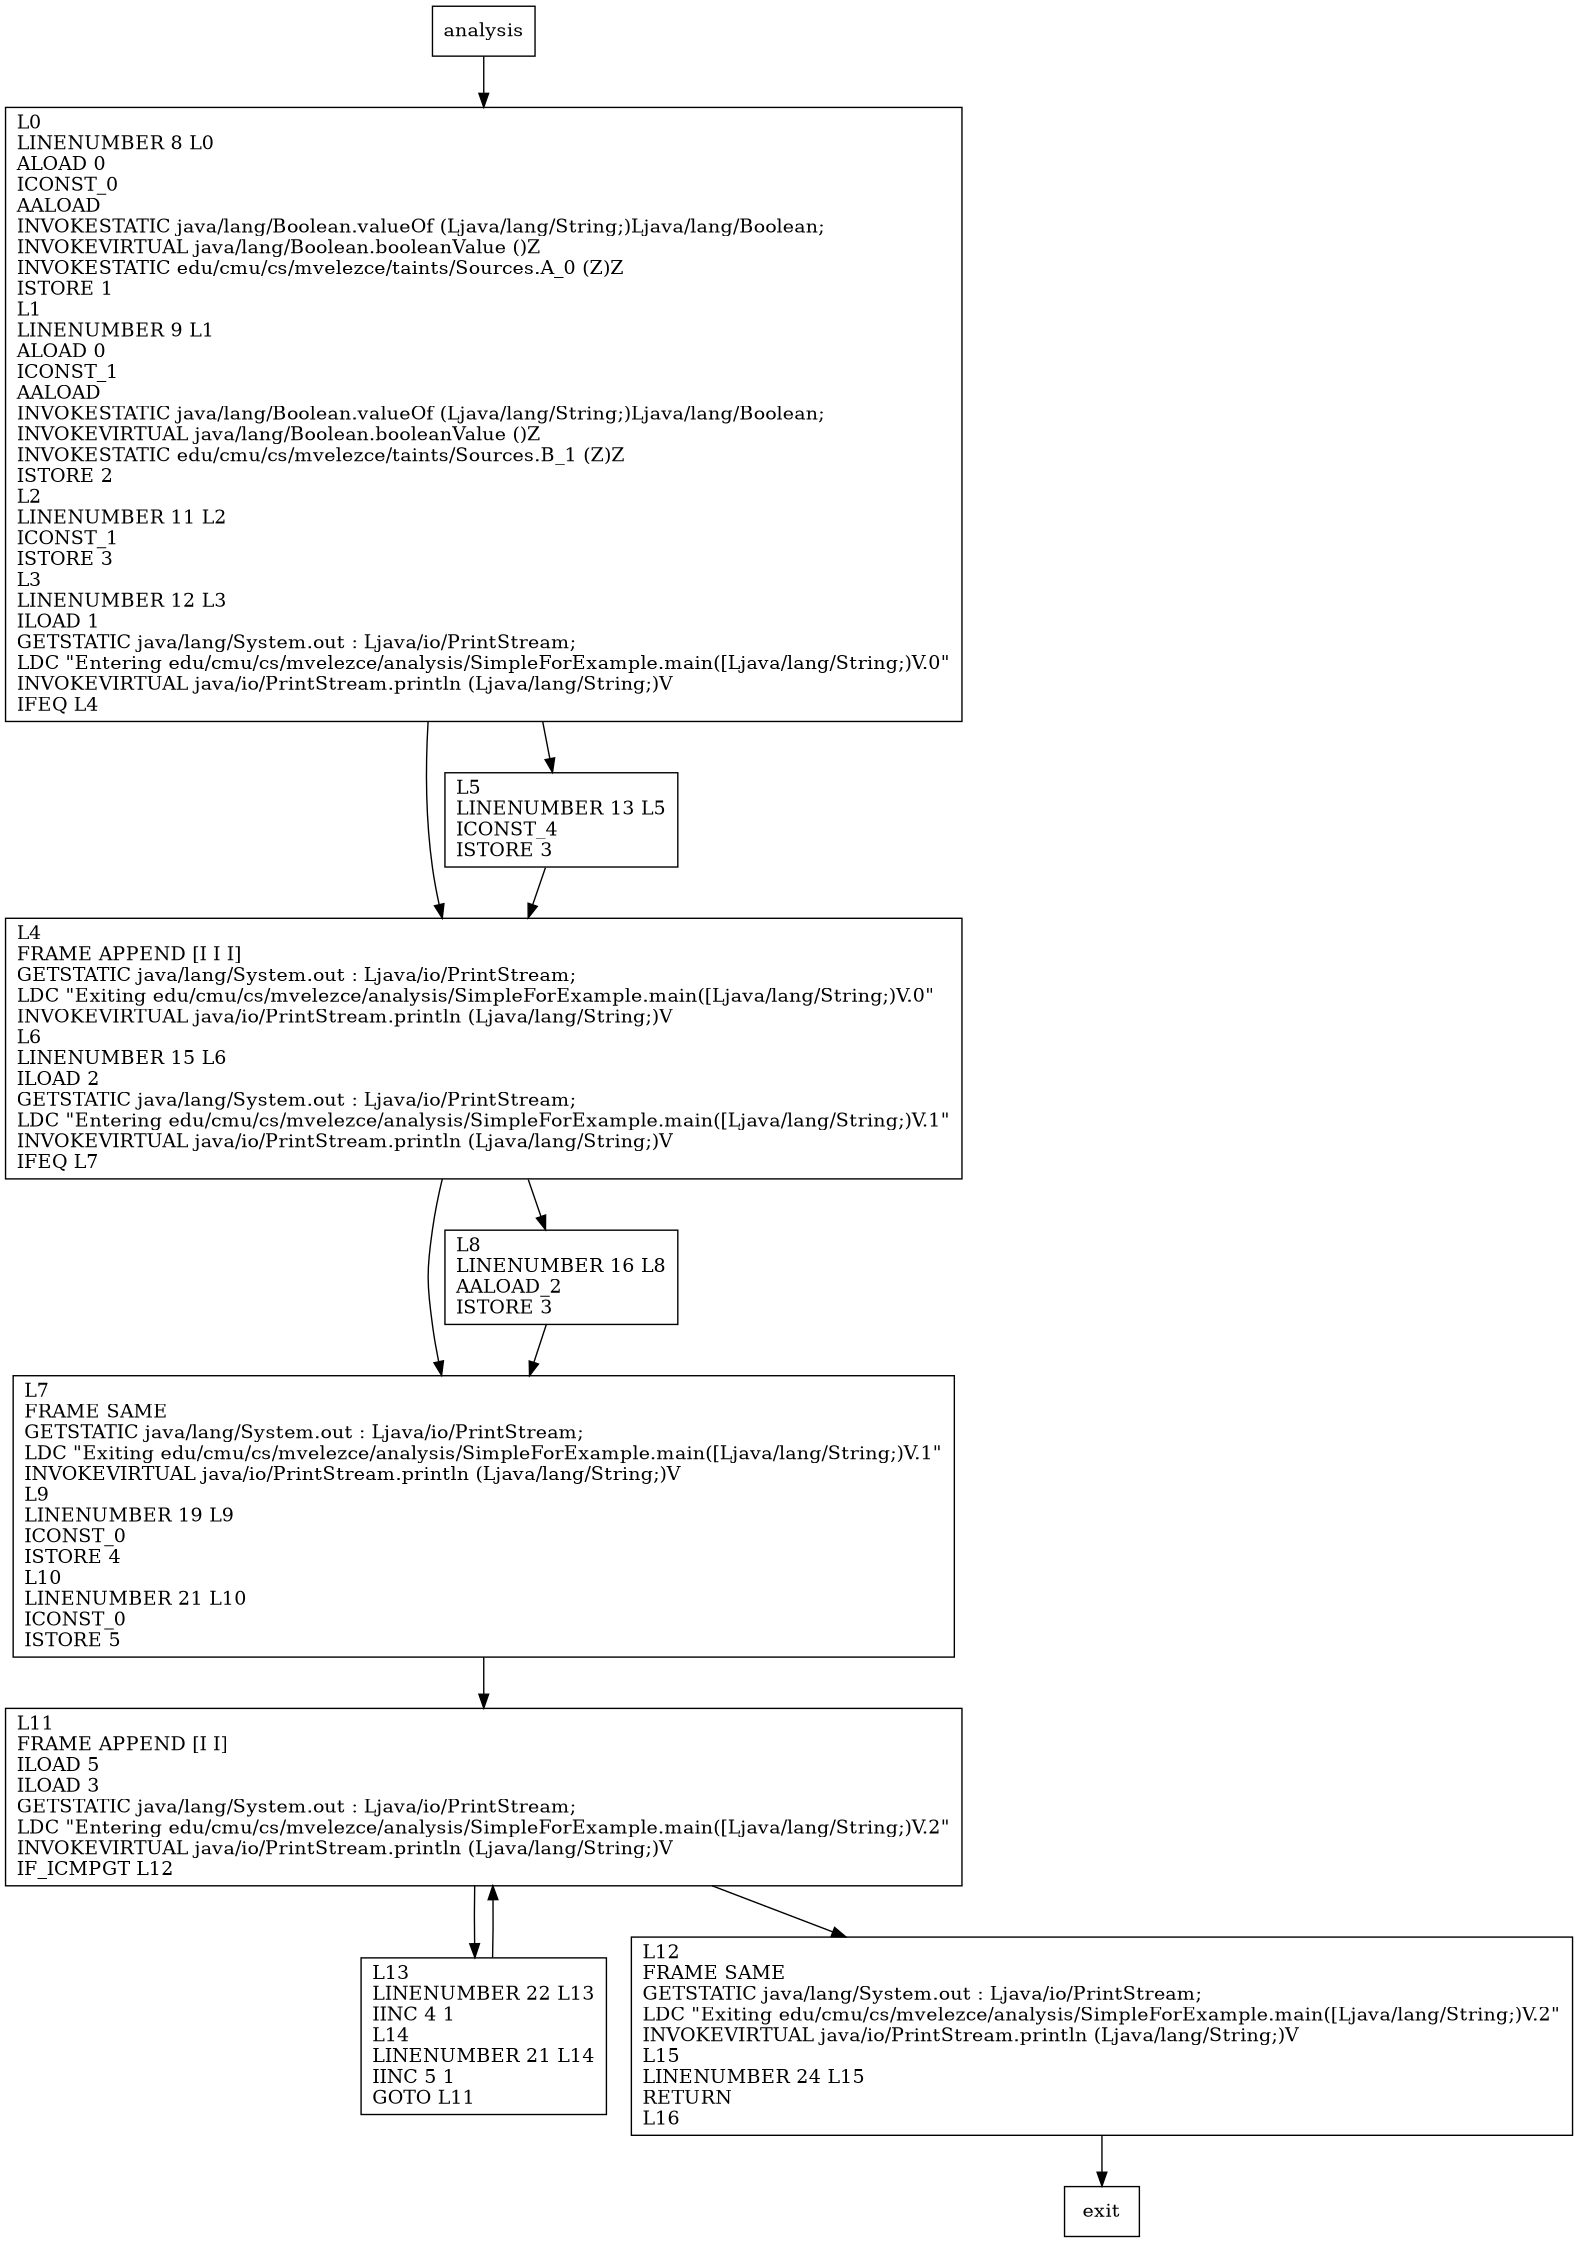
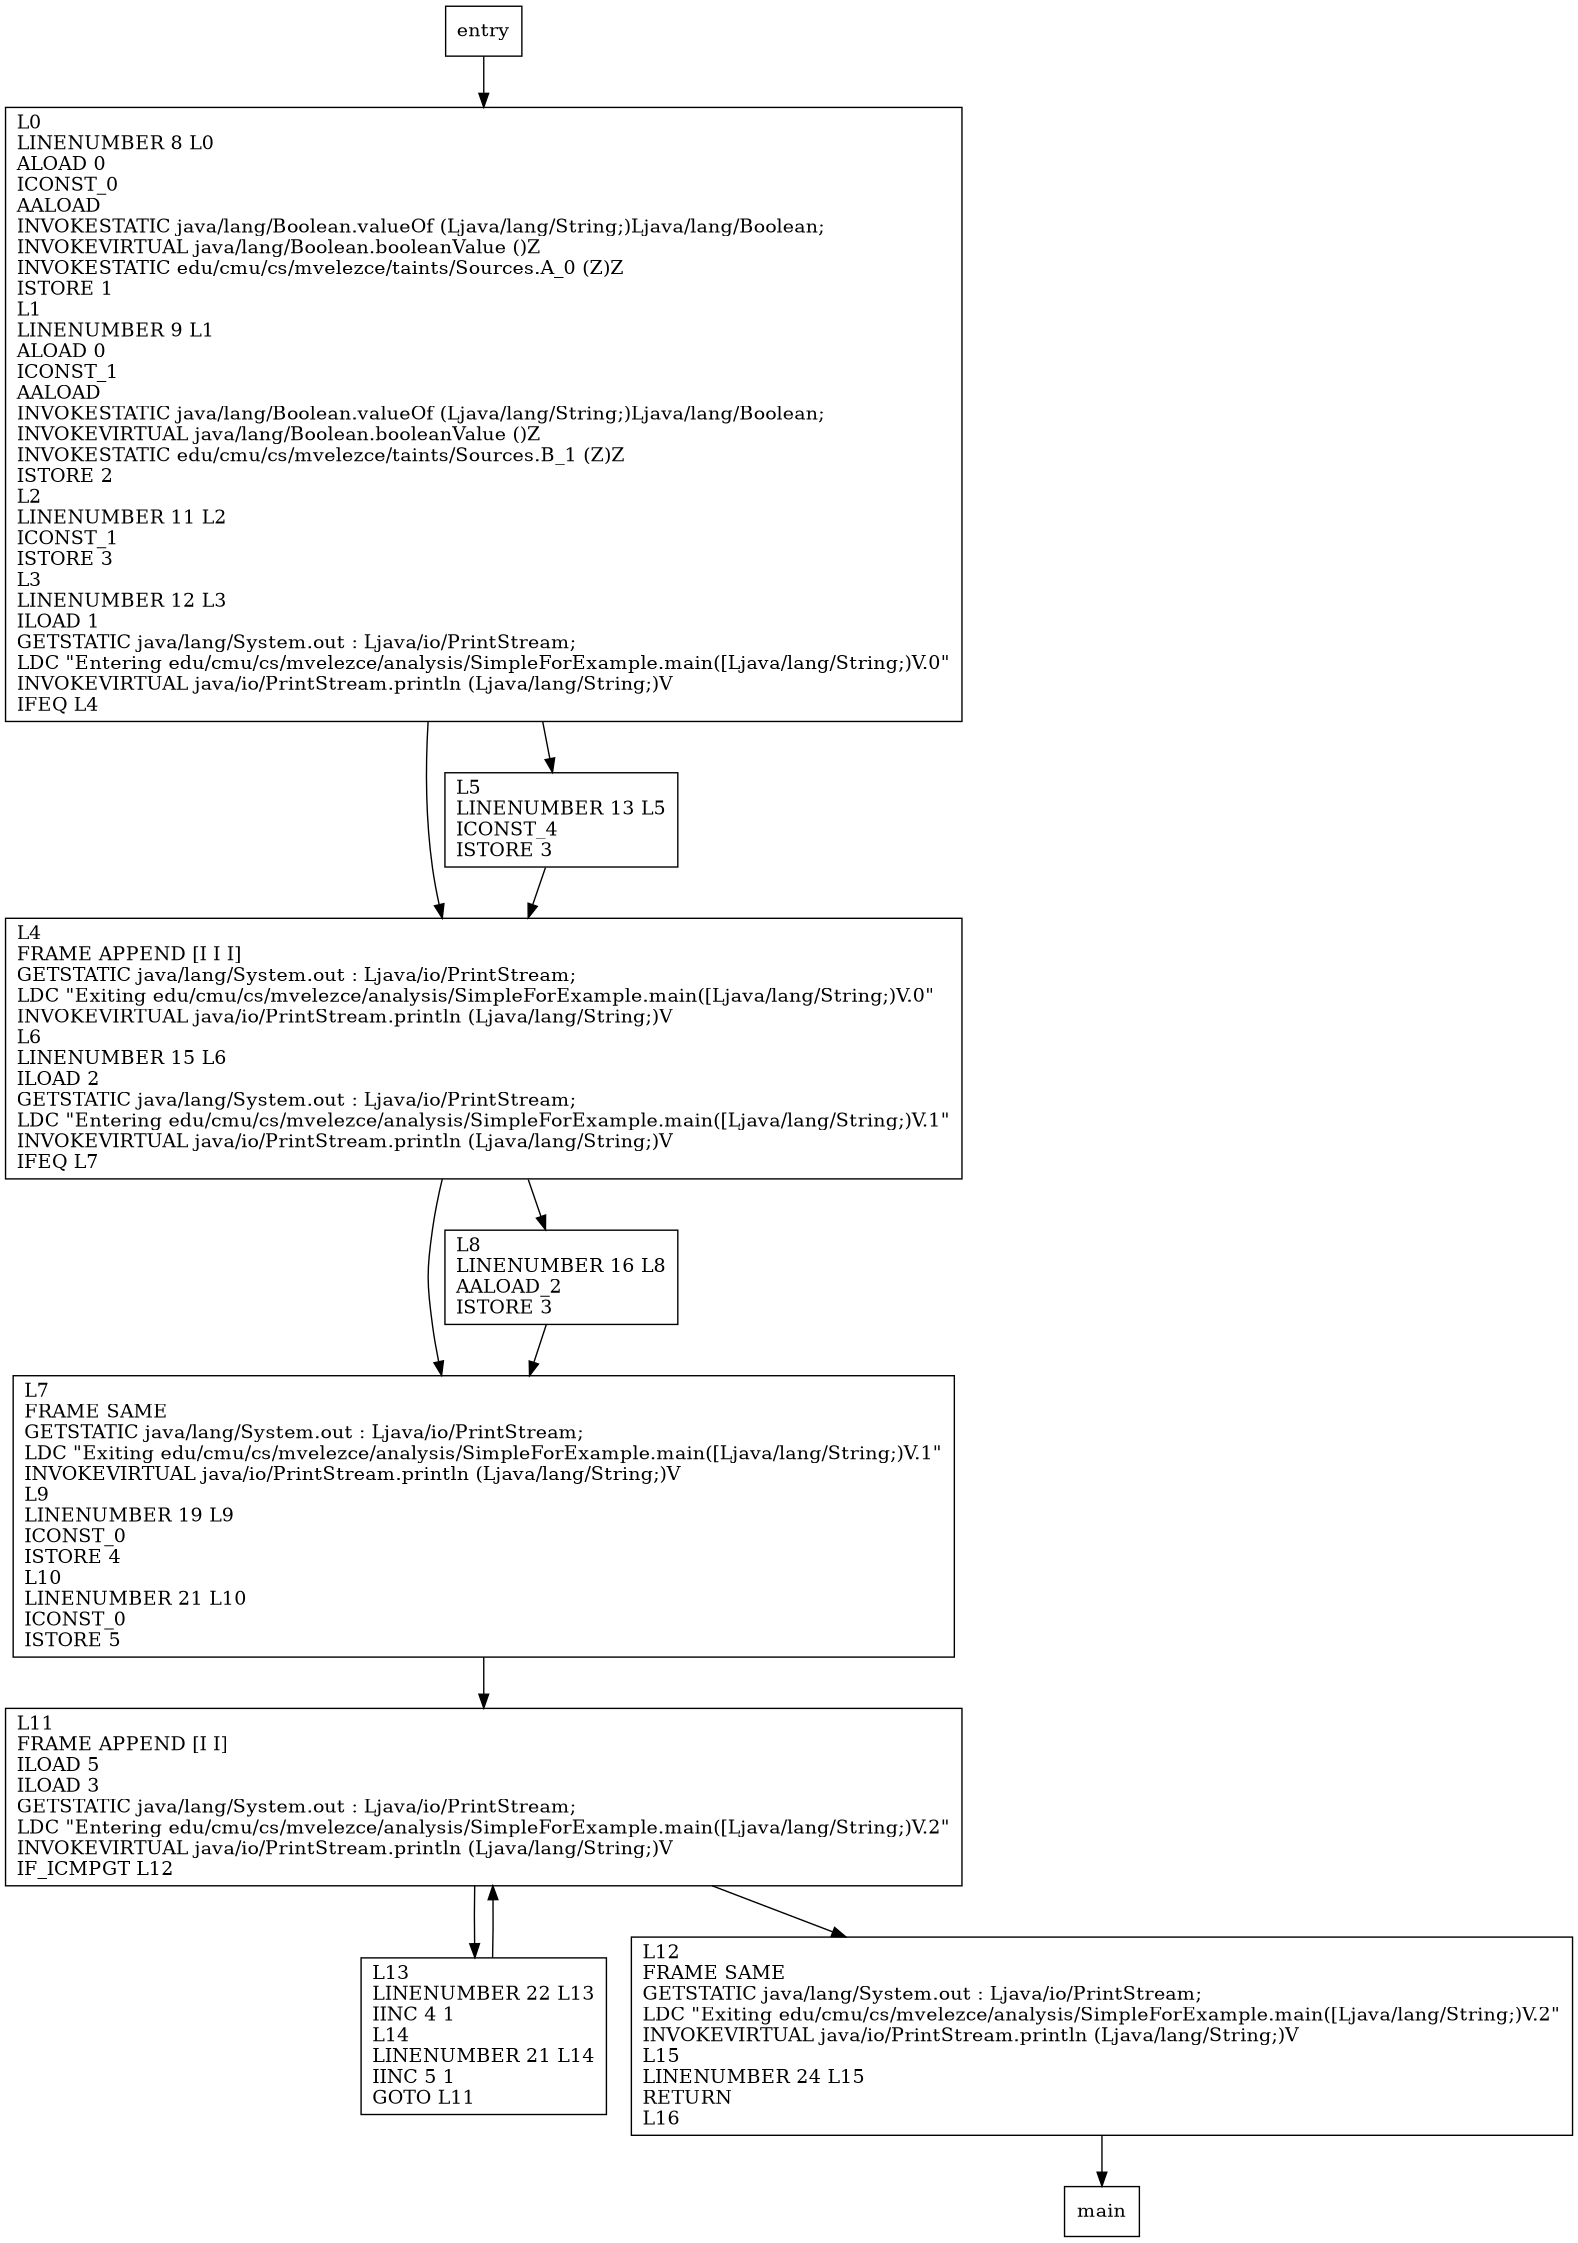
(484, 31) -> (484, 31)
(1102, 2212) -> (1102, 2212)
